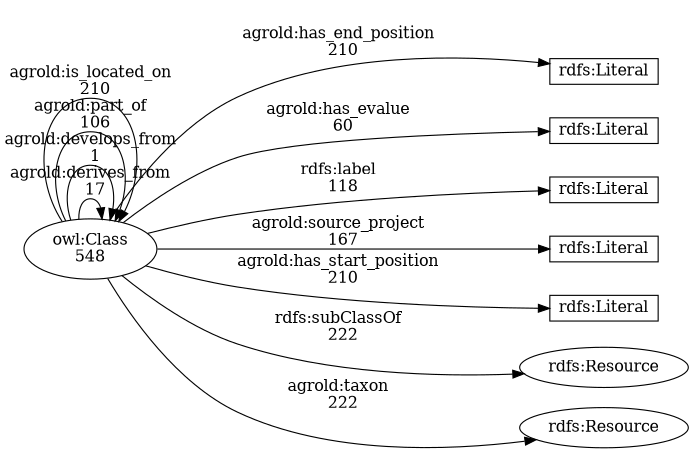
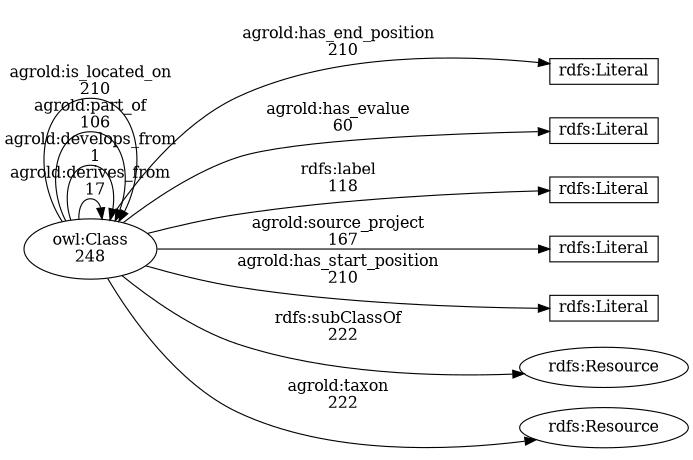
(90, 249) -> (90, 249)
